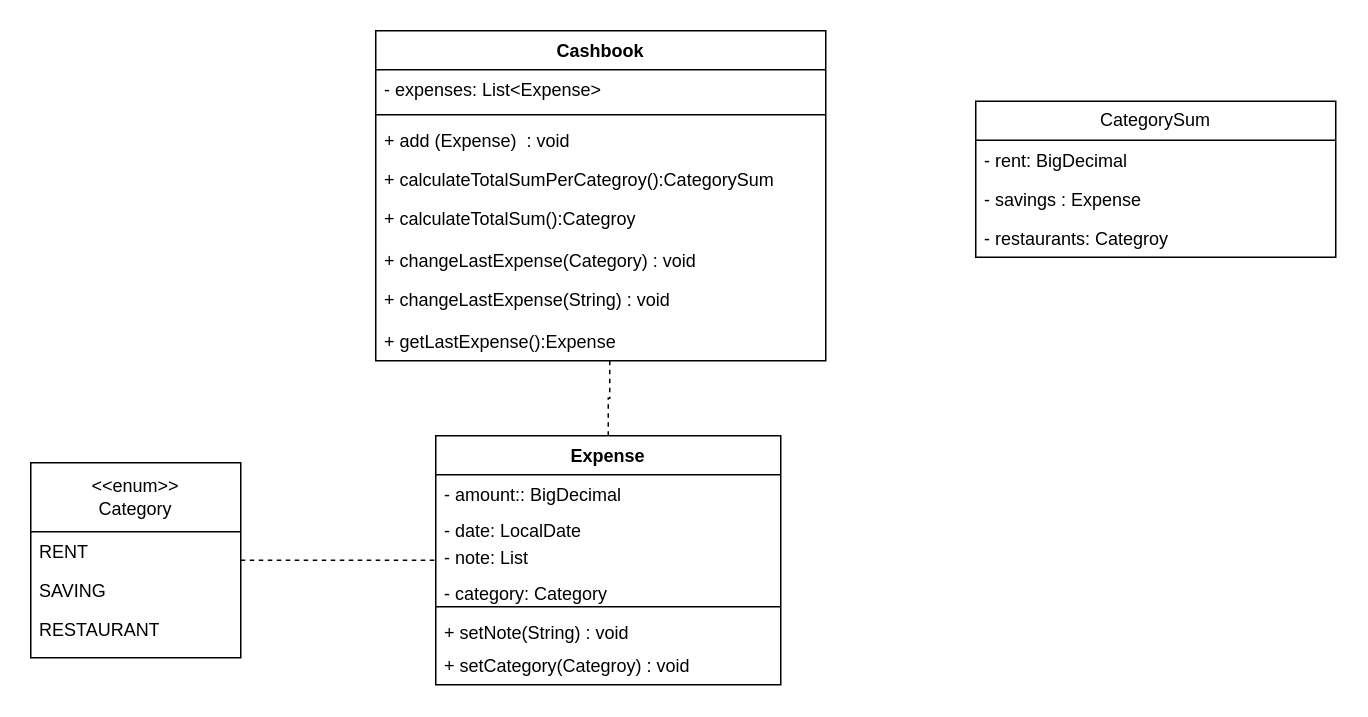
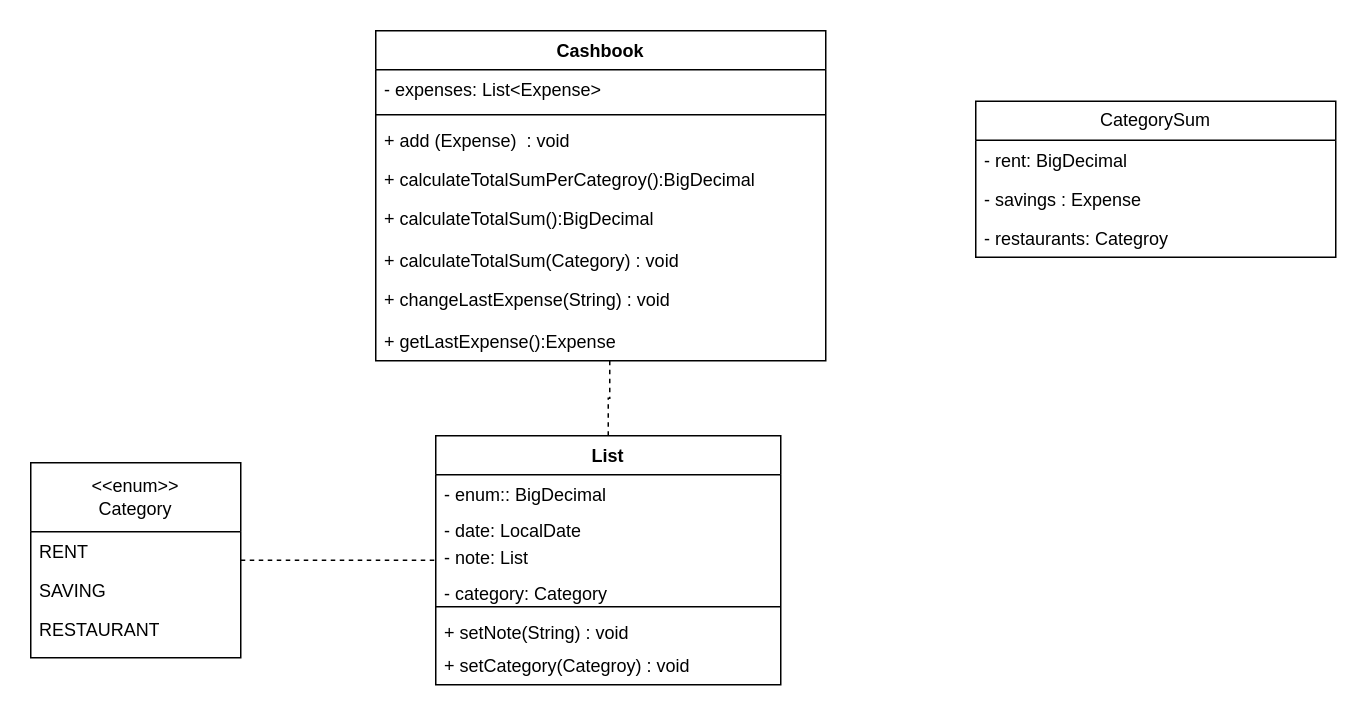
(595, 181) -> (583, 181)
(524, 220) -> (527, 220)
(554, 262) -> (547, 262)
(608, 457) -> (608, 457)
(534, 496) -> (524, 496)
